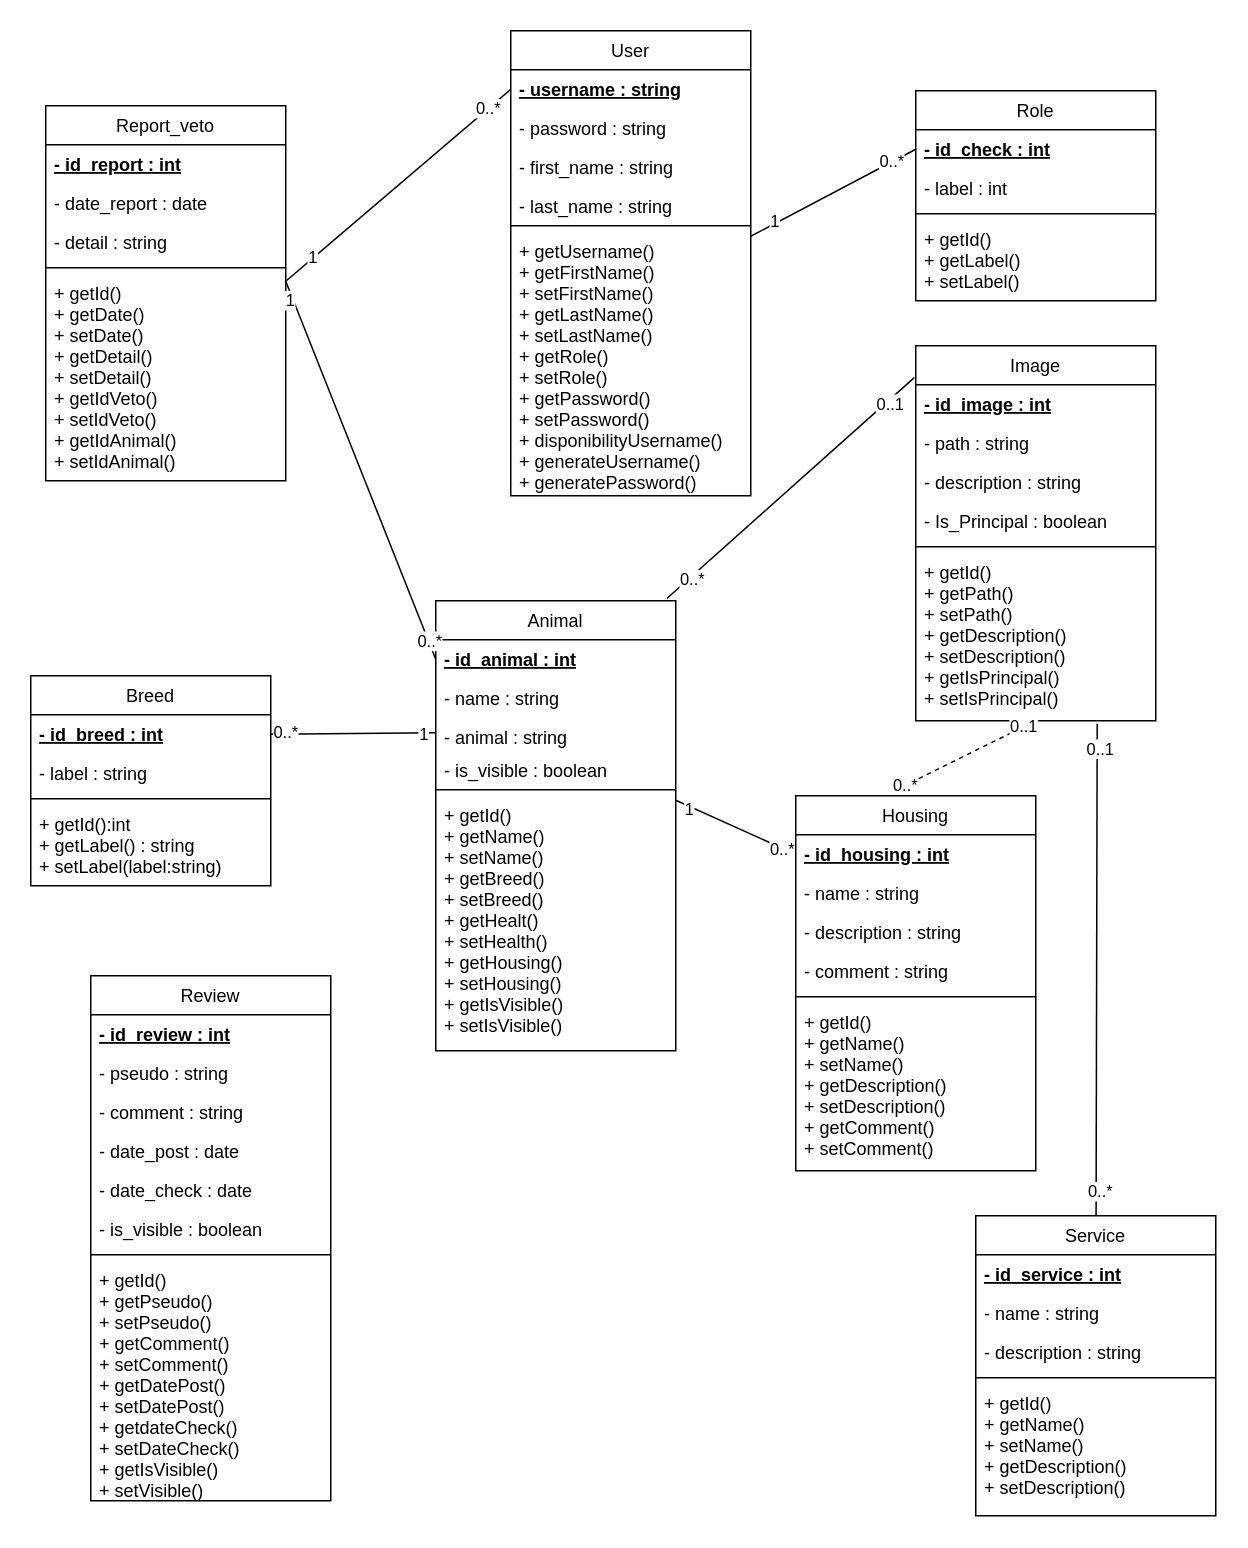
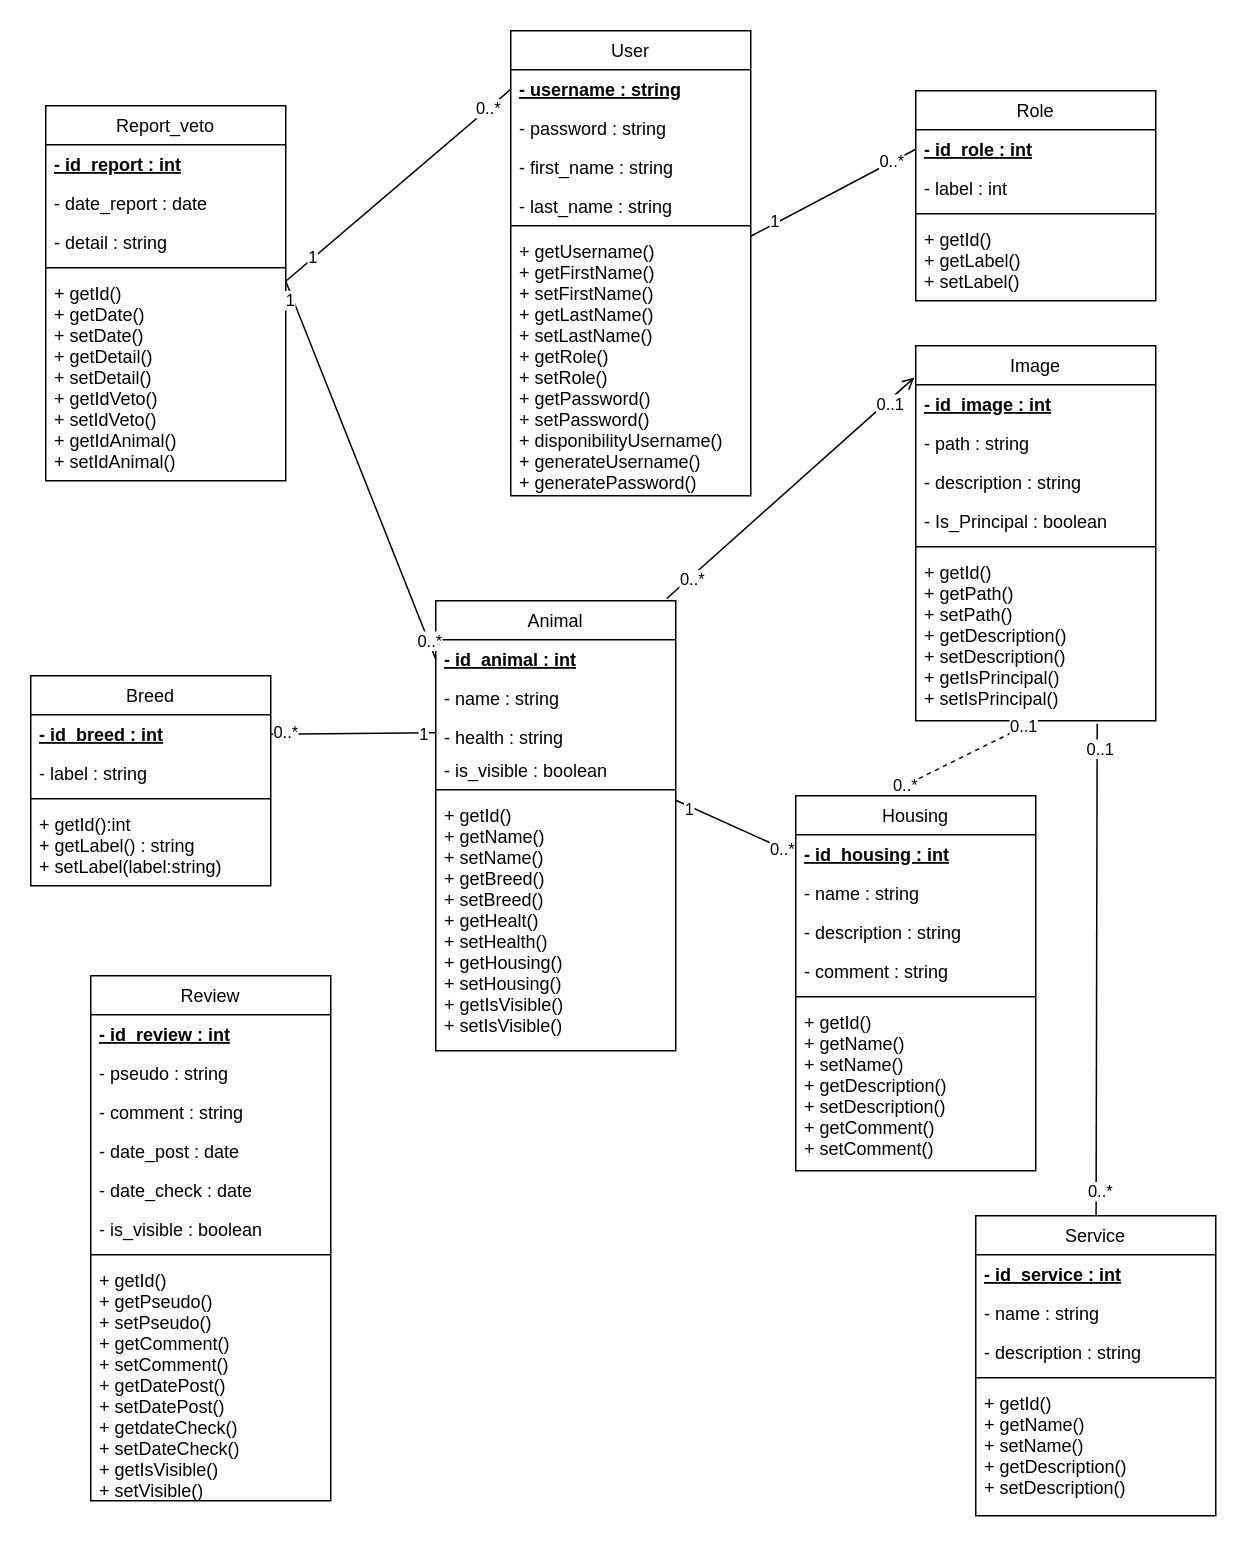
(991, 150) -> (983, 150)
(911, 381) -> (909, 383)
(513, 738) -> (516, 738)
